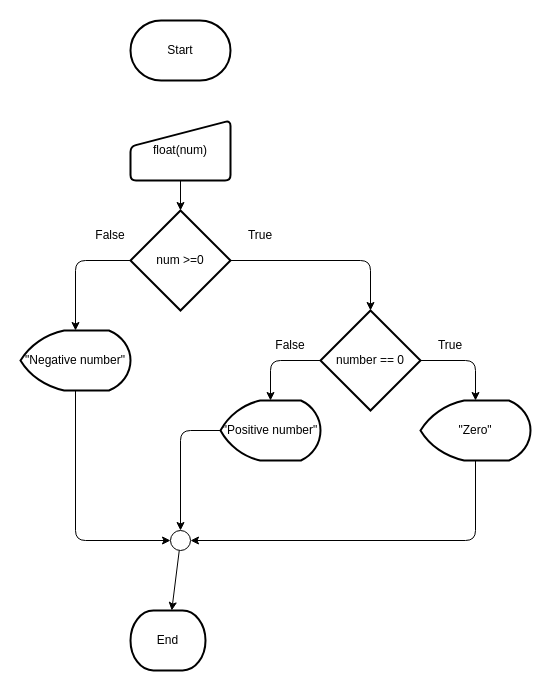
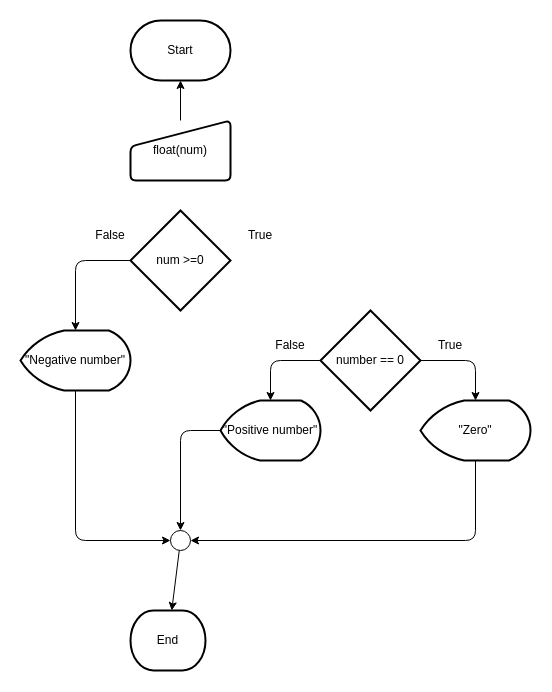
(181, 192) -> (181, 104)
(317, 261) -> none
